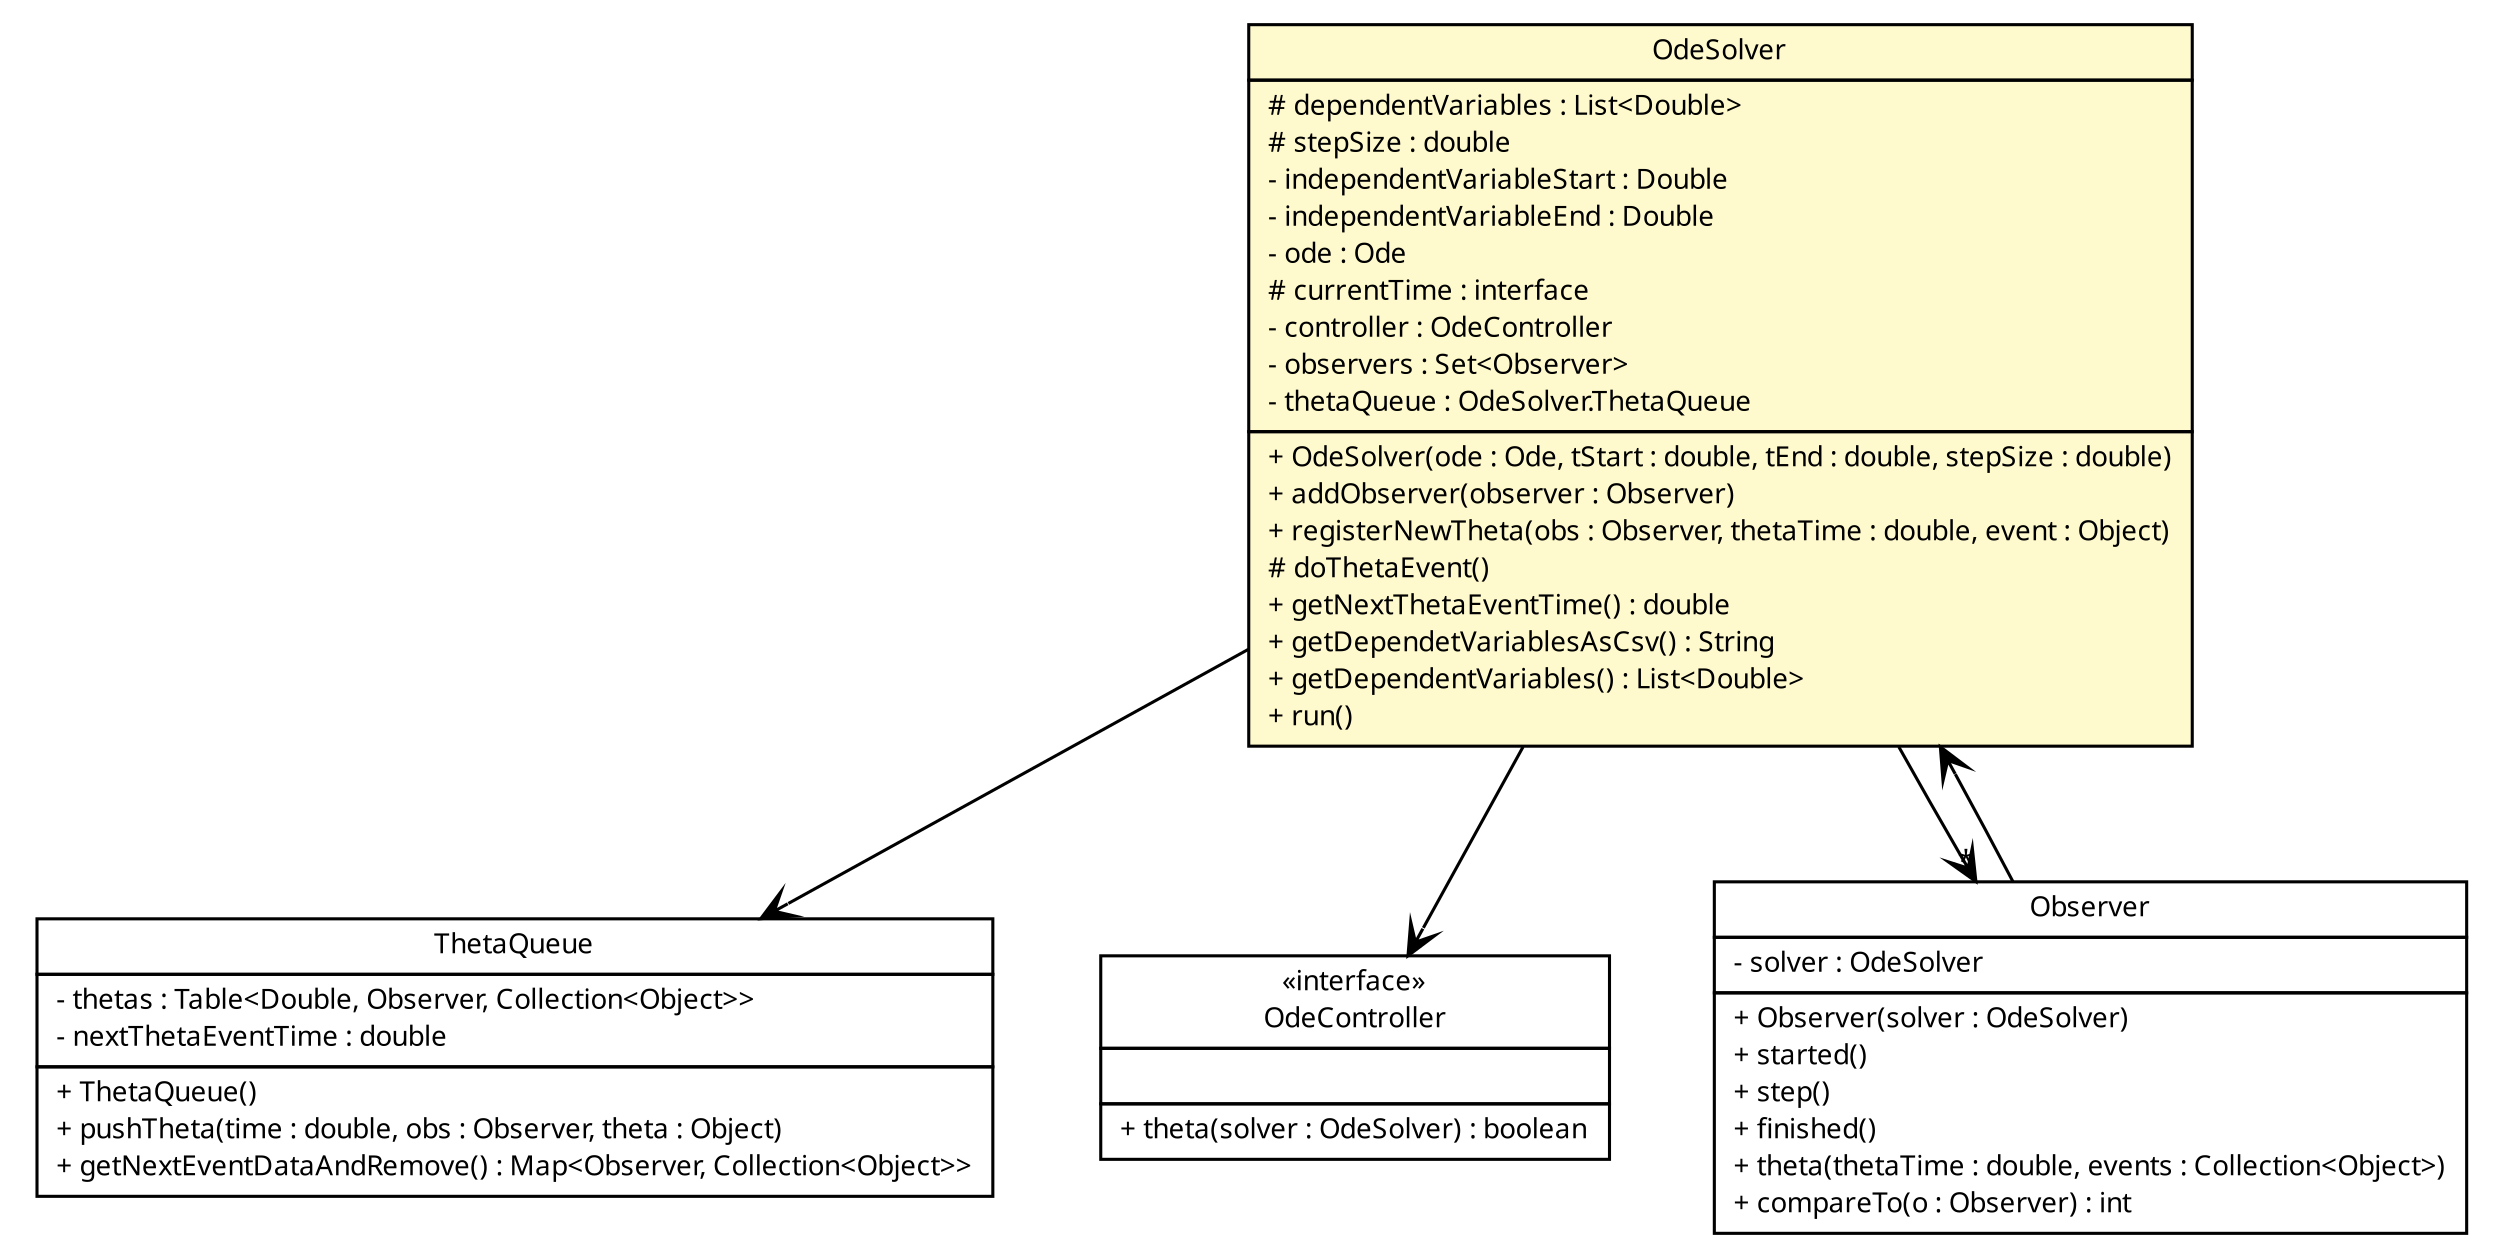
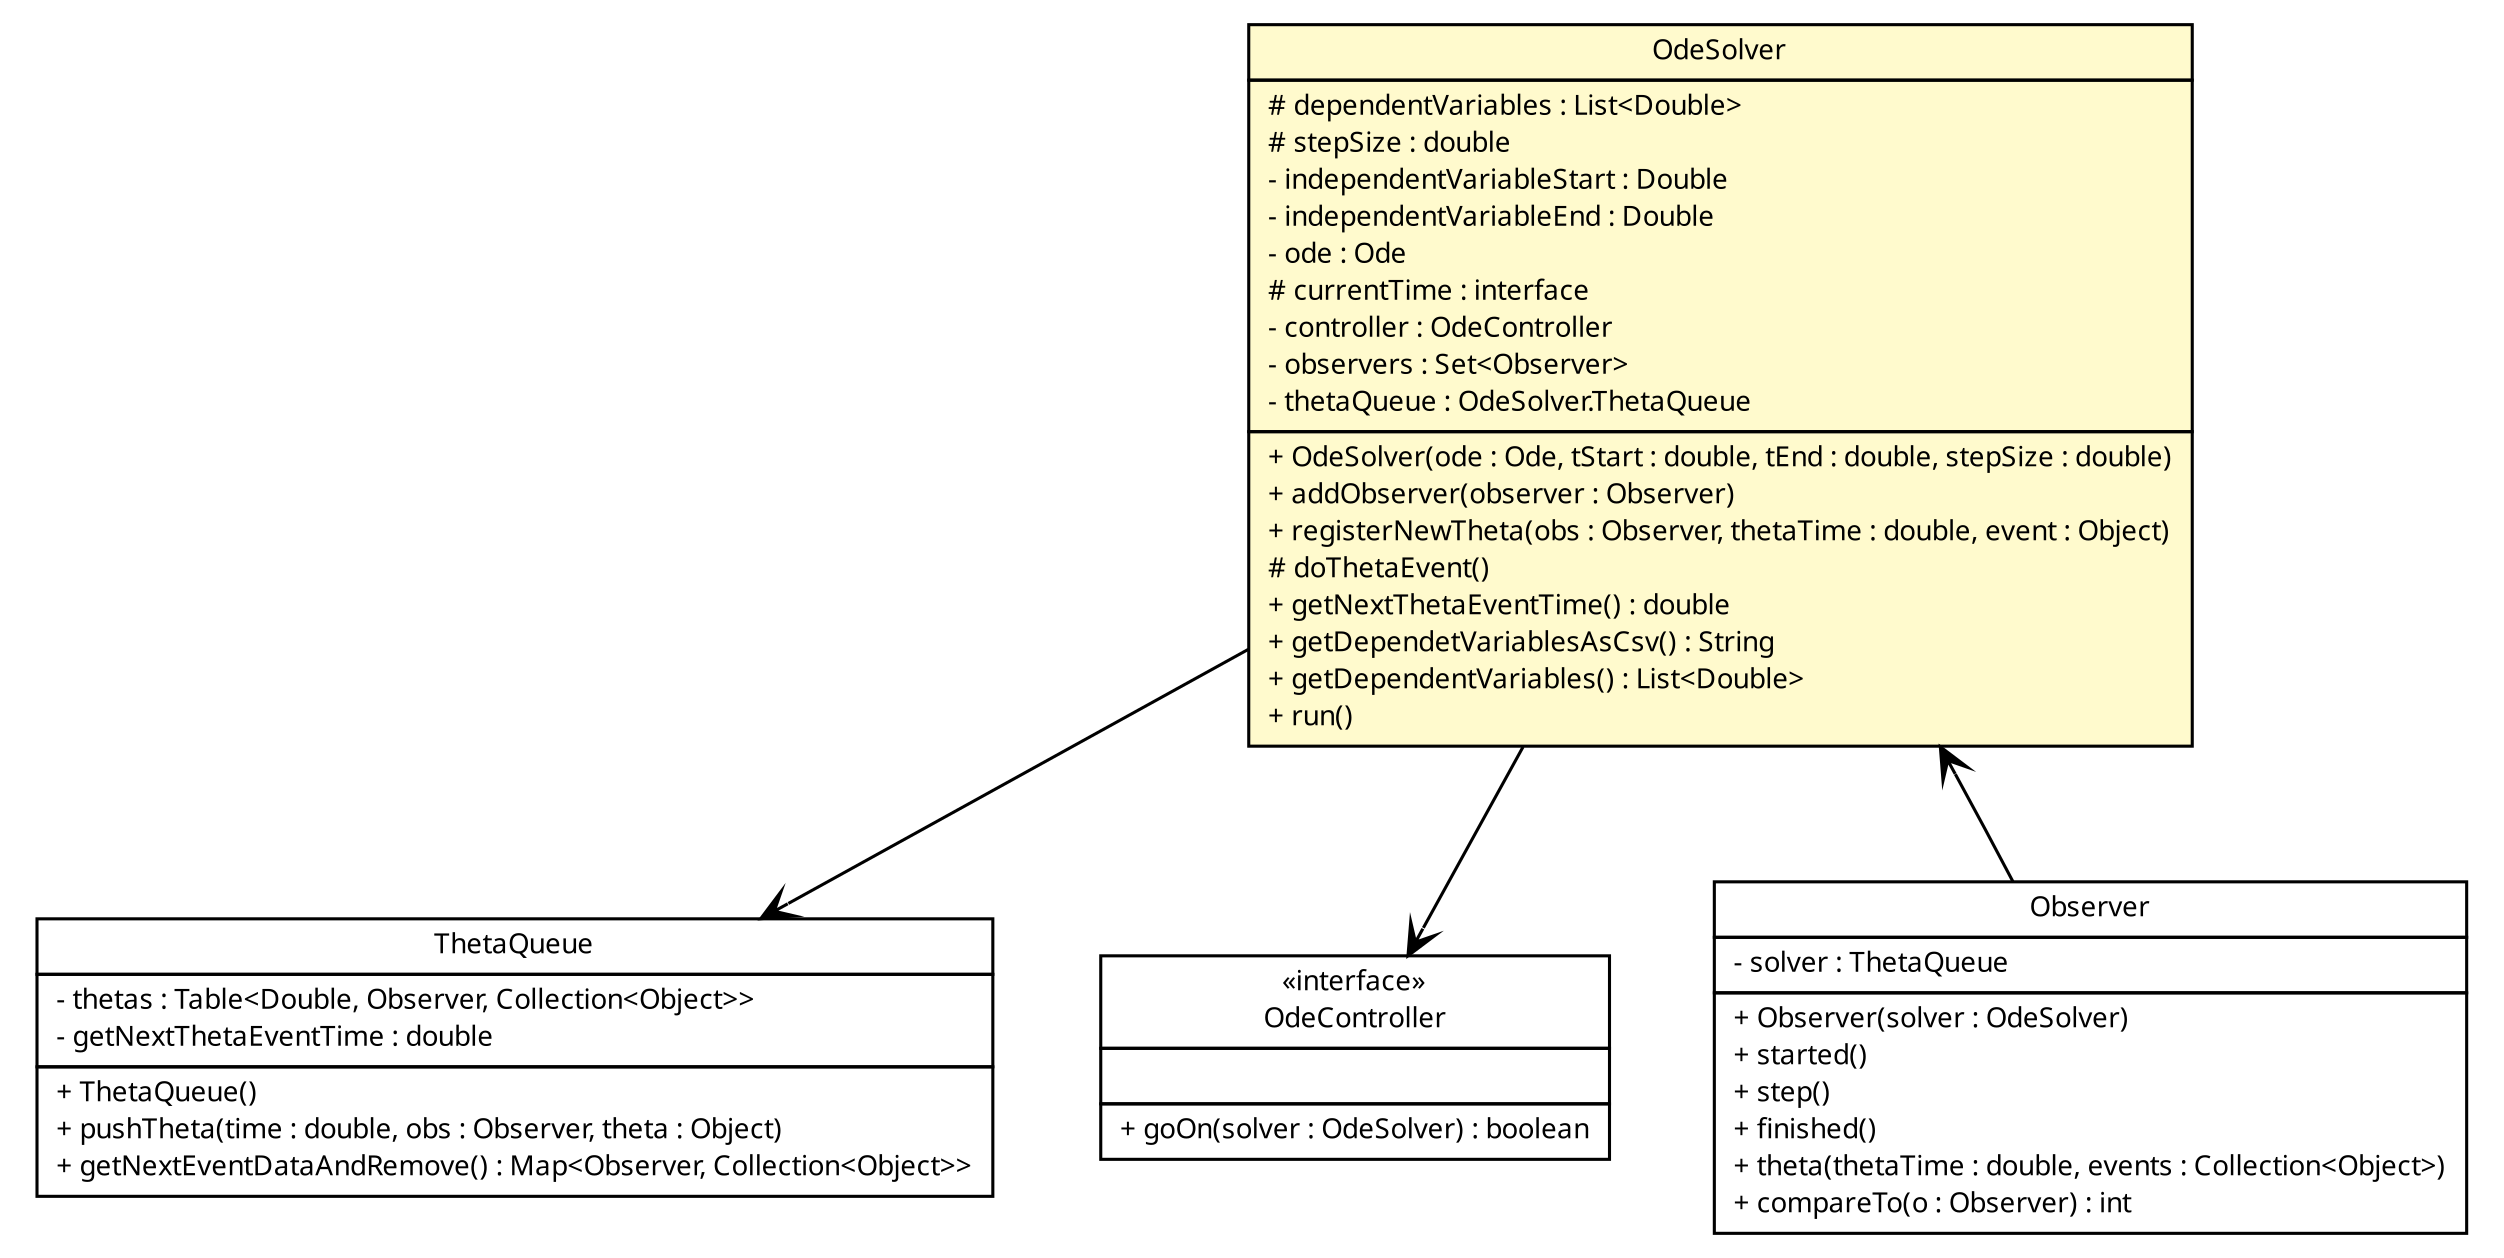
(1929, 801) -> none
(1859, 964) -> (1872, 964)
(253, 1038) -> (276, 1038)
(1355, 1130) -> (1355, 1130)
